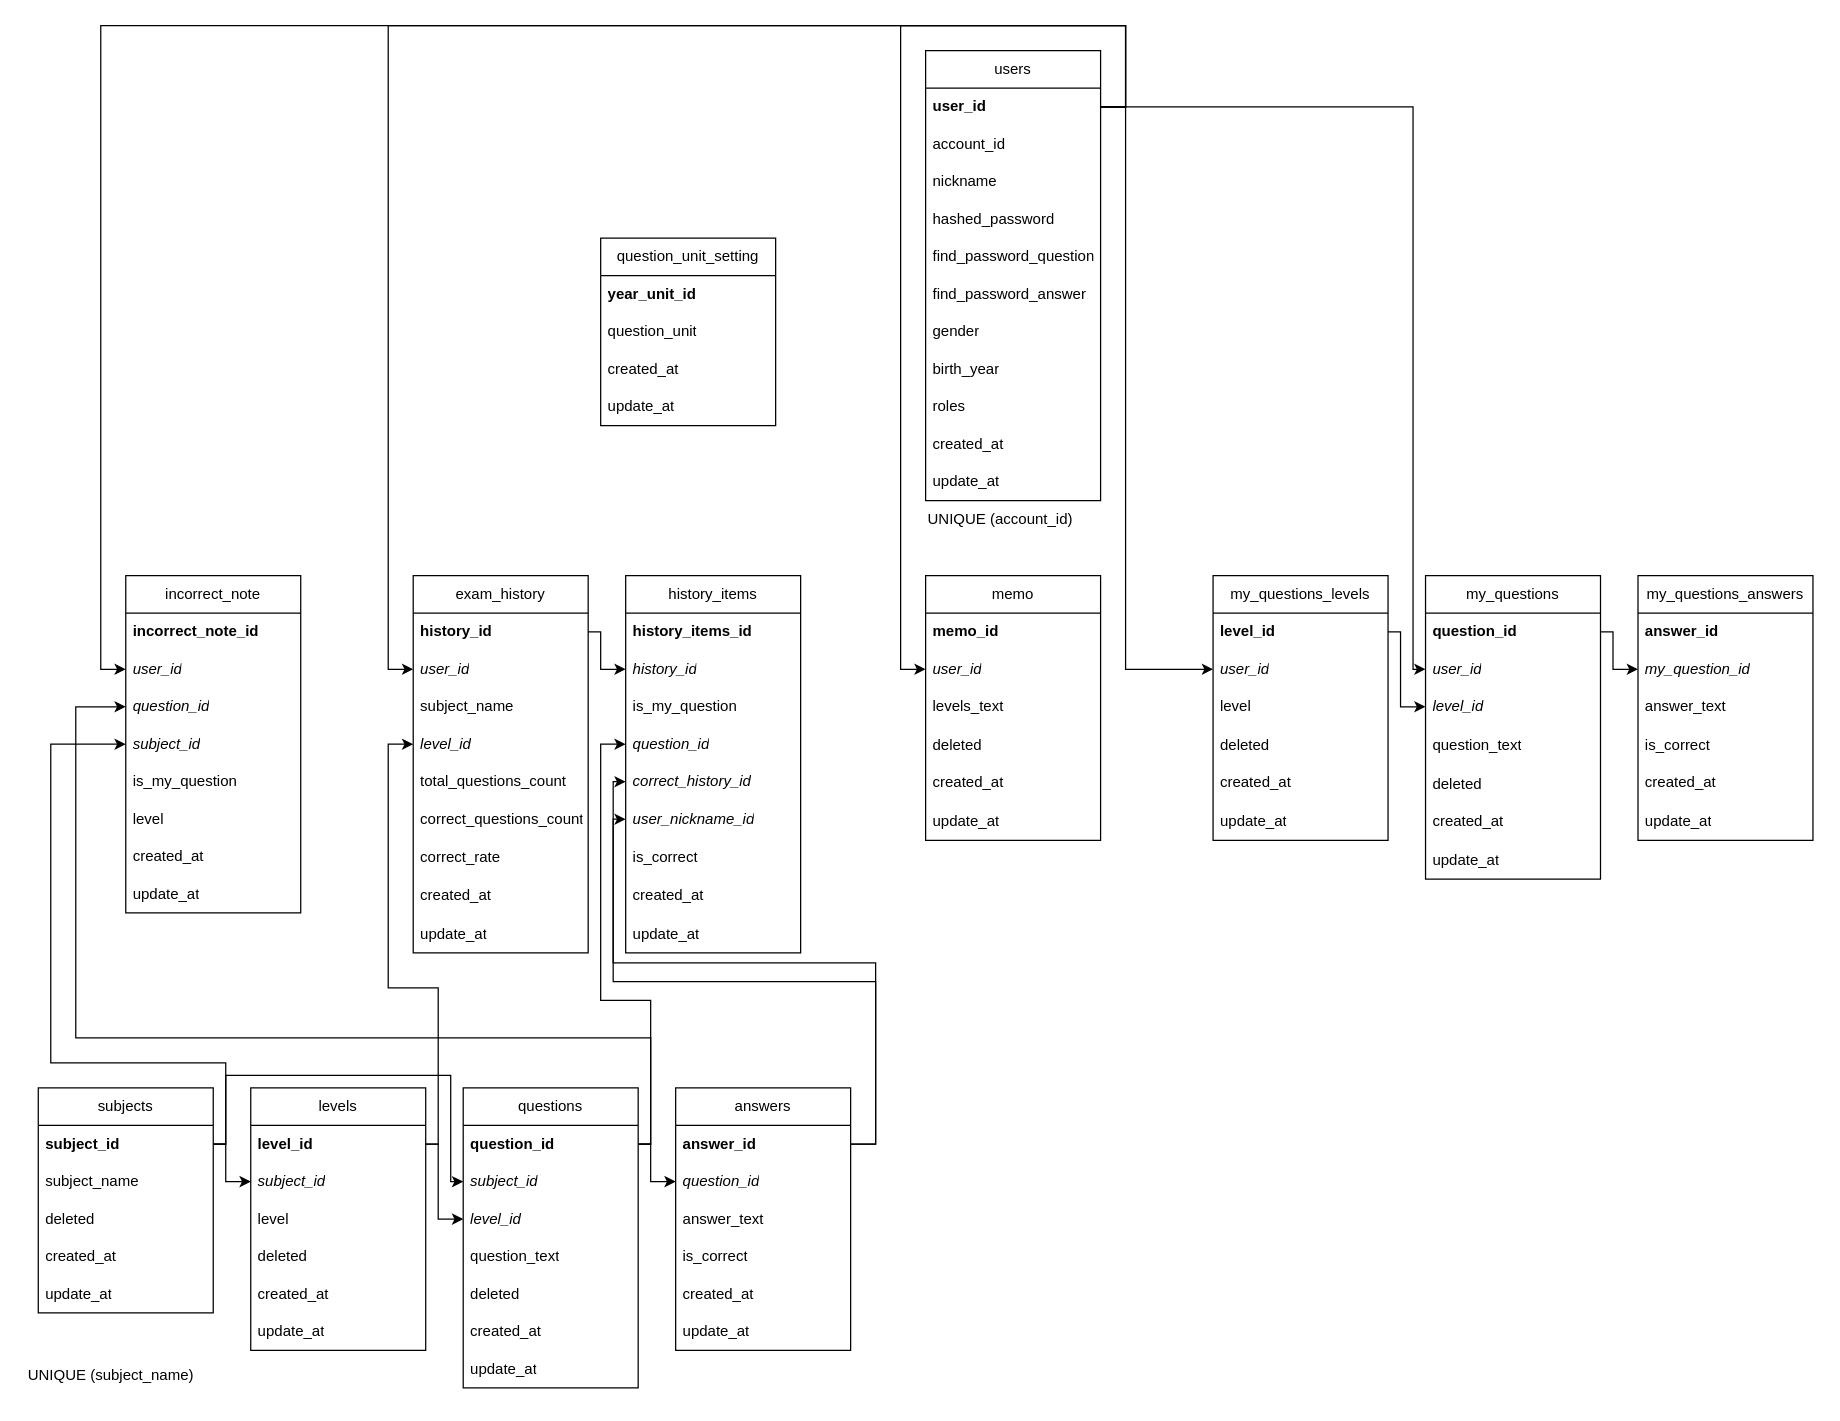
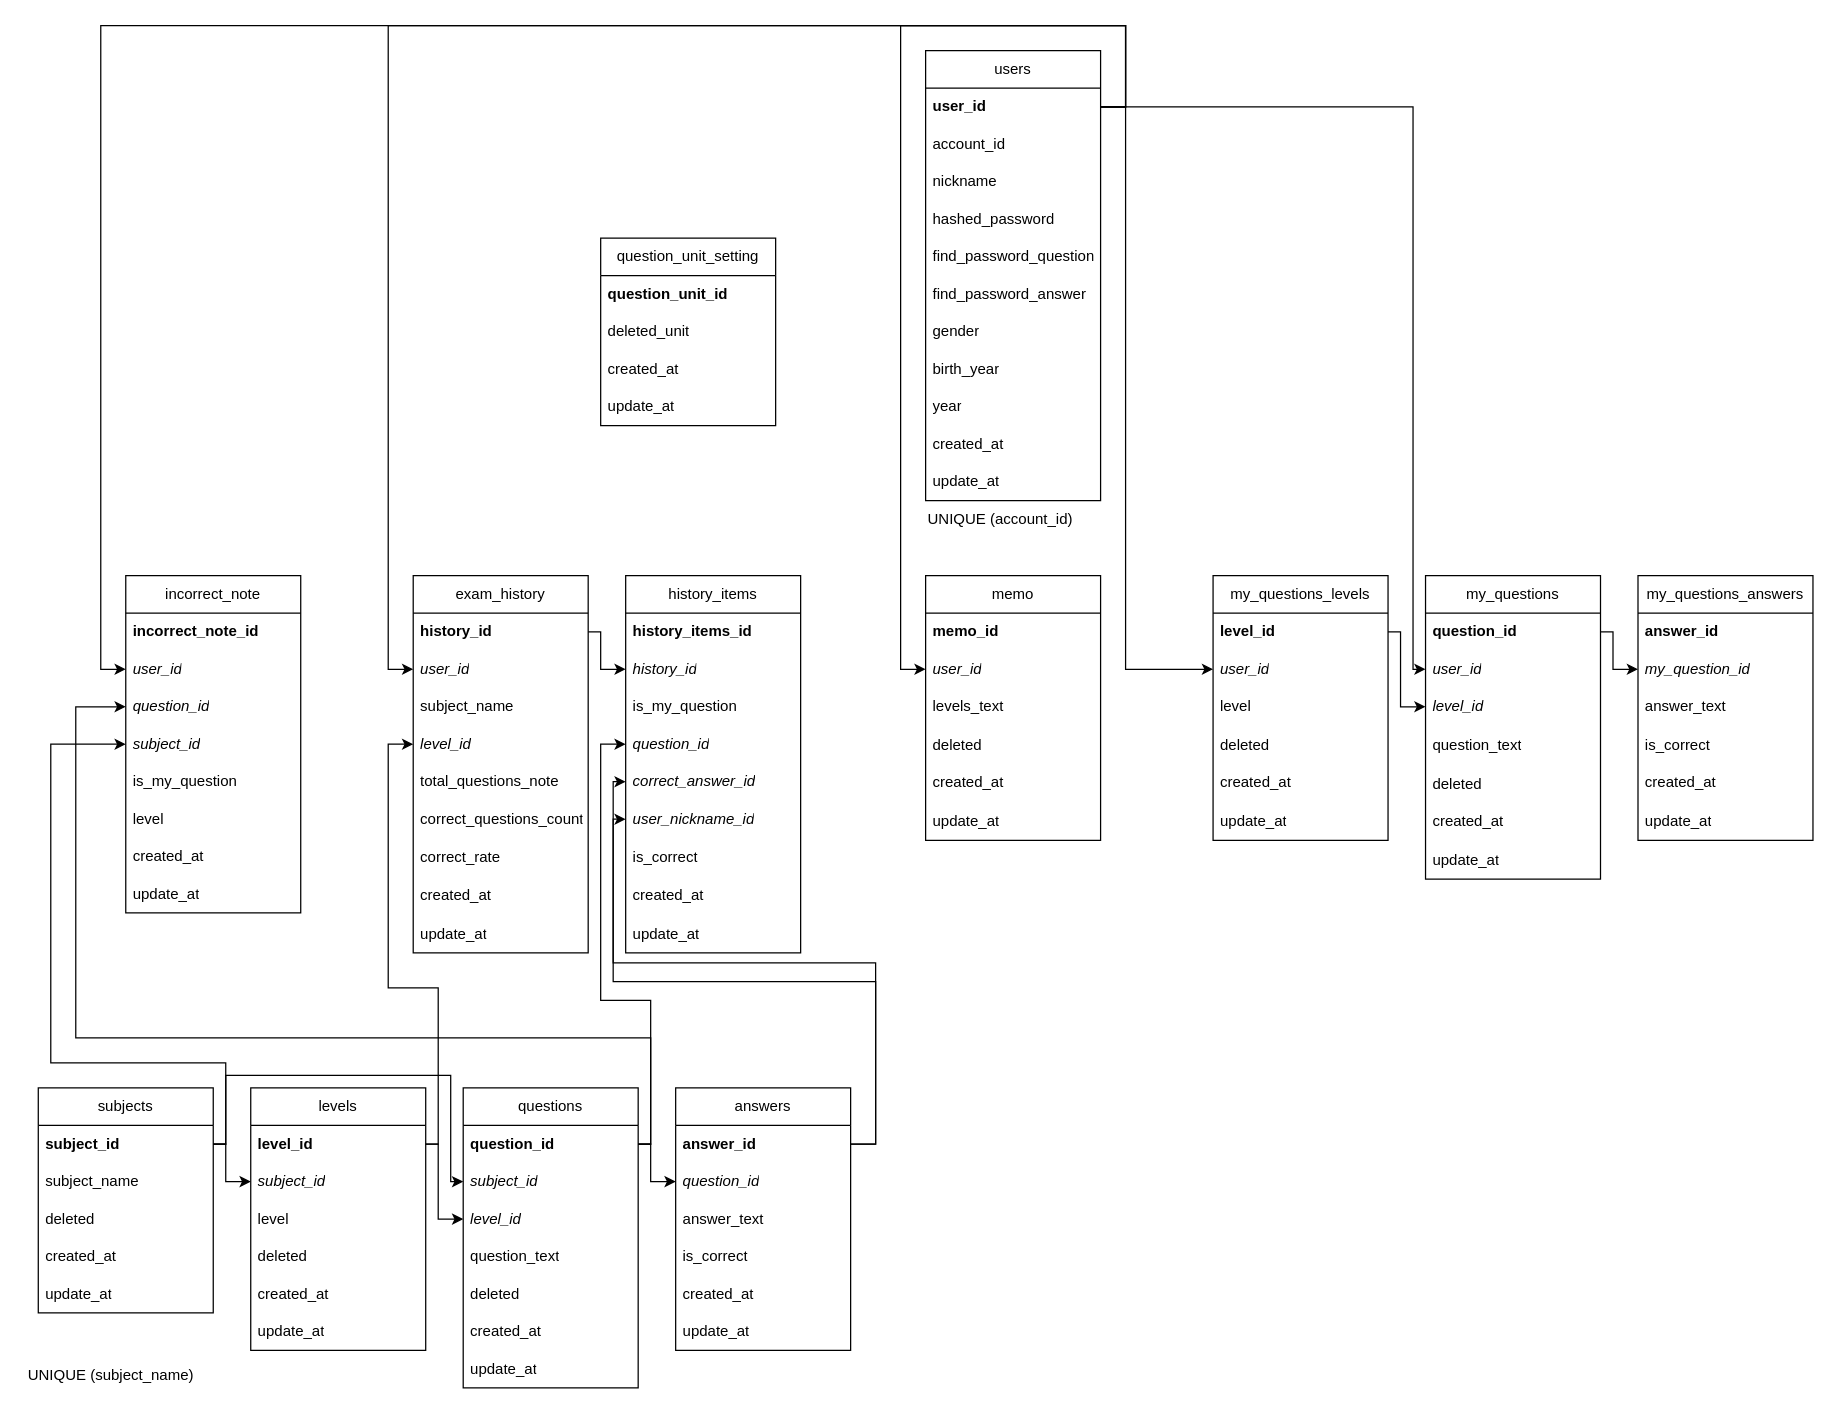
(655, 294) -> (669, 294)
(659, 332) -> (655, 332)
(952, 407) -> (950, 407)
(502, 782) -> (501, 782)
(705, 782) -> (703, 782)
